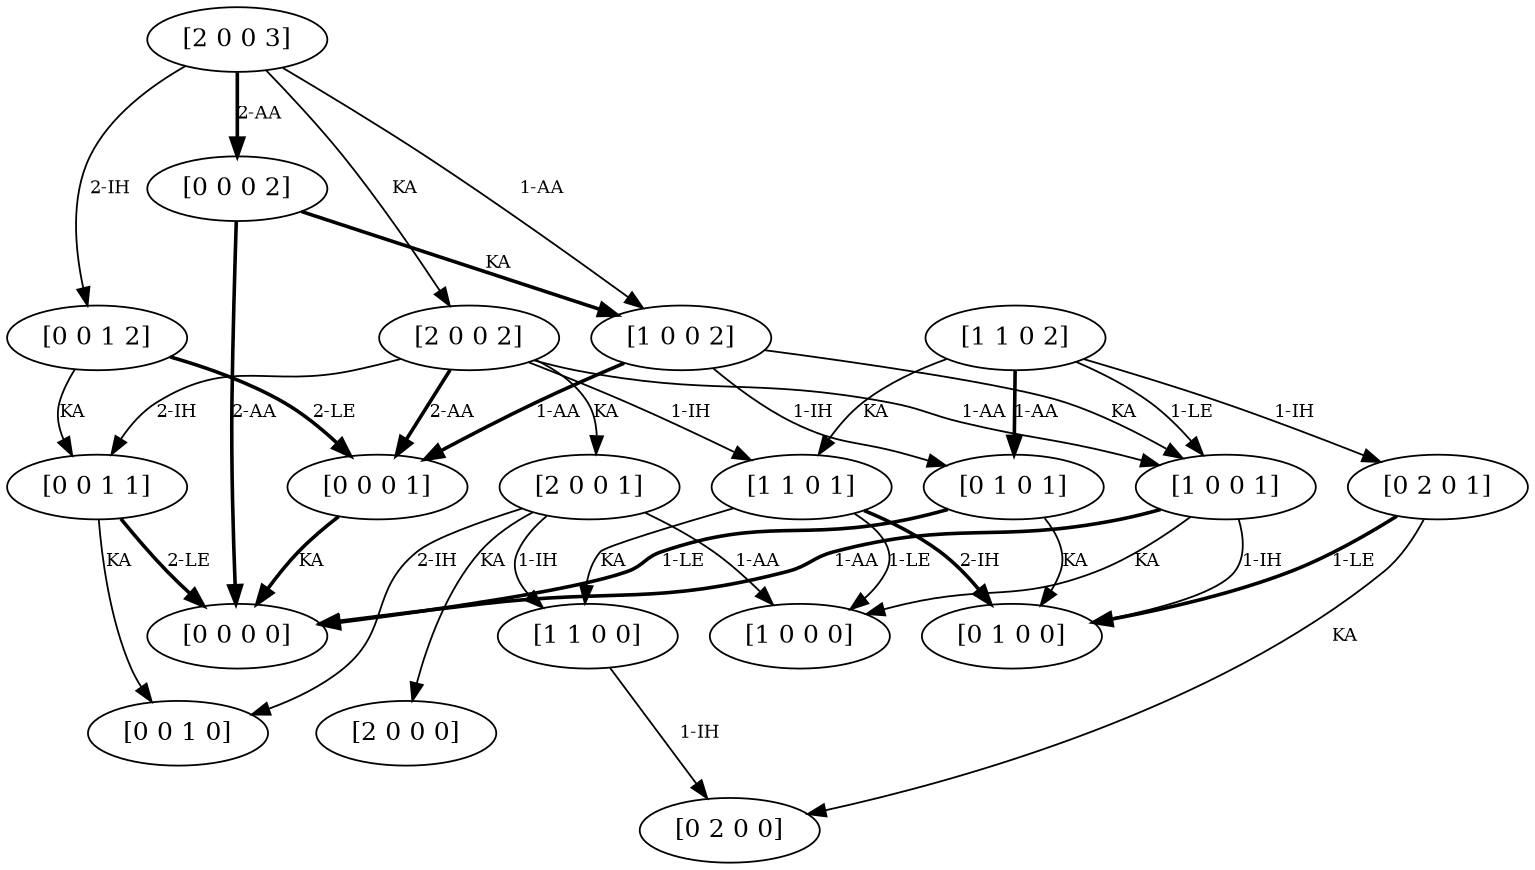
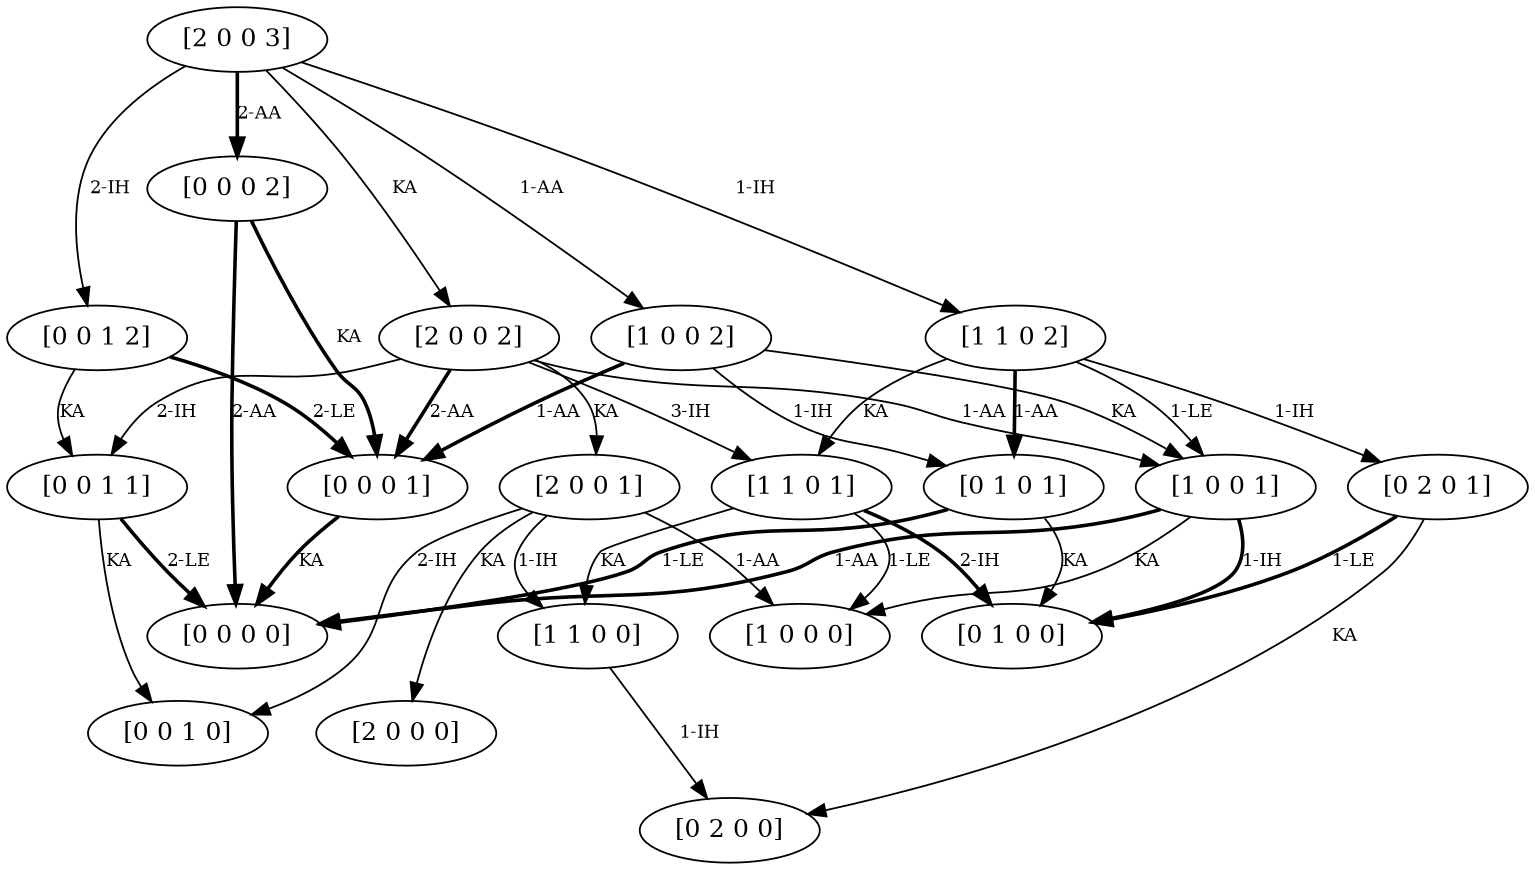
none -> (625, 177)
(450, 260) -> (311, 331)
(691, 412) -> (691, 412)
(1223, 582) -> (1223, 582)
